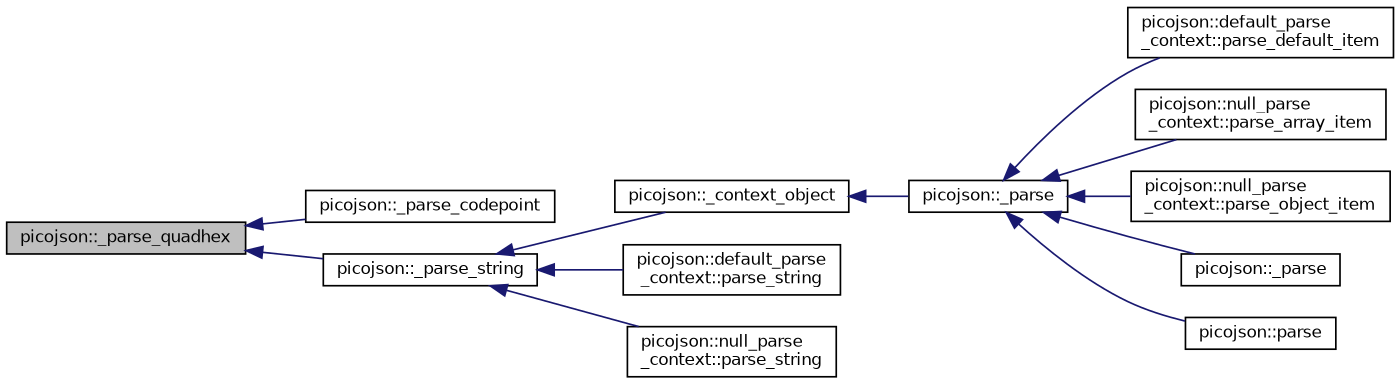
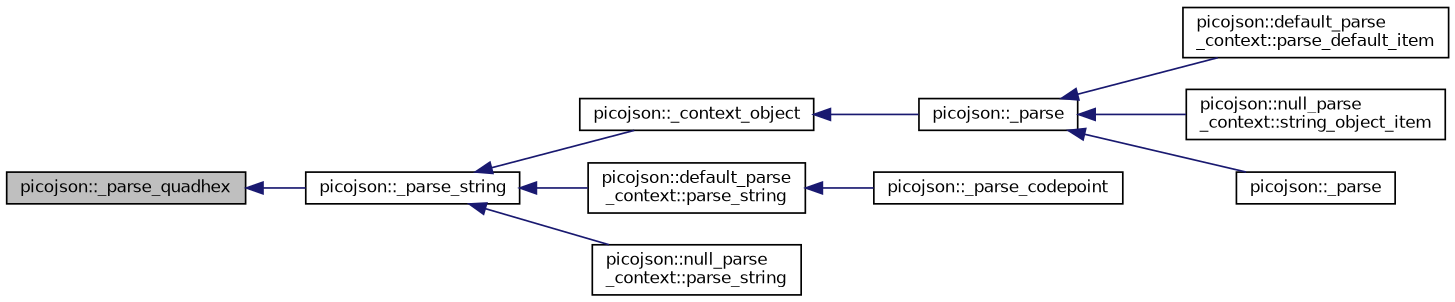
(1261, 114) -> none
(1261, 196) -> (1316, 114)
(284, 222) -> (848, 188)
(1261, 333) -> none
